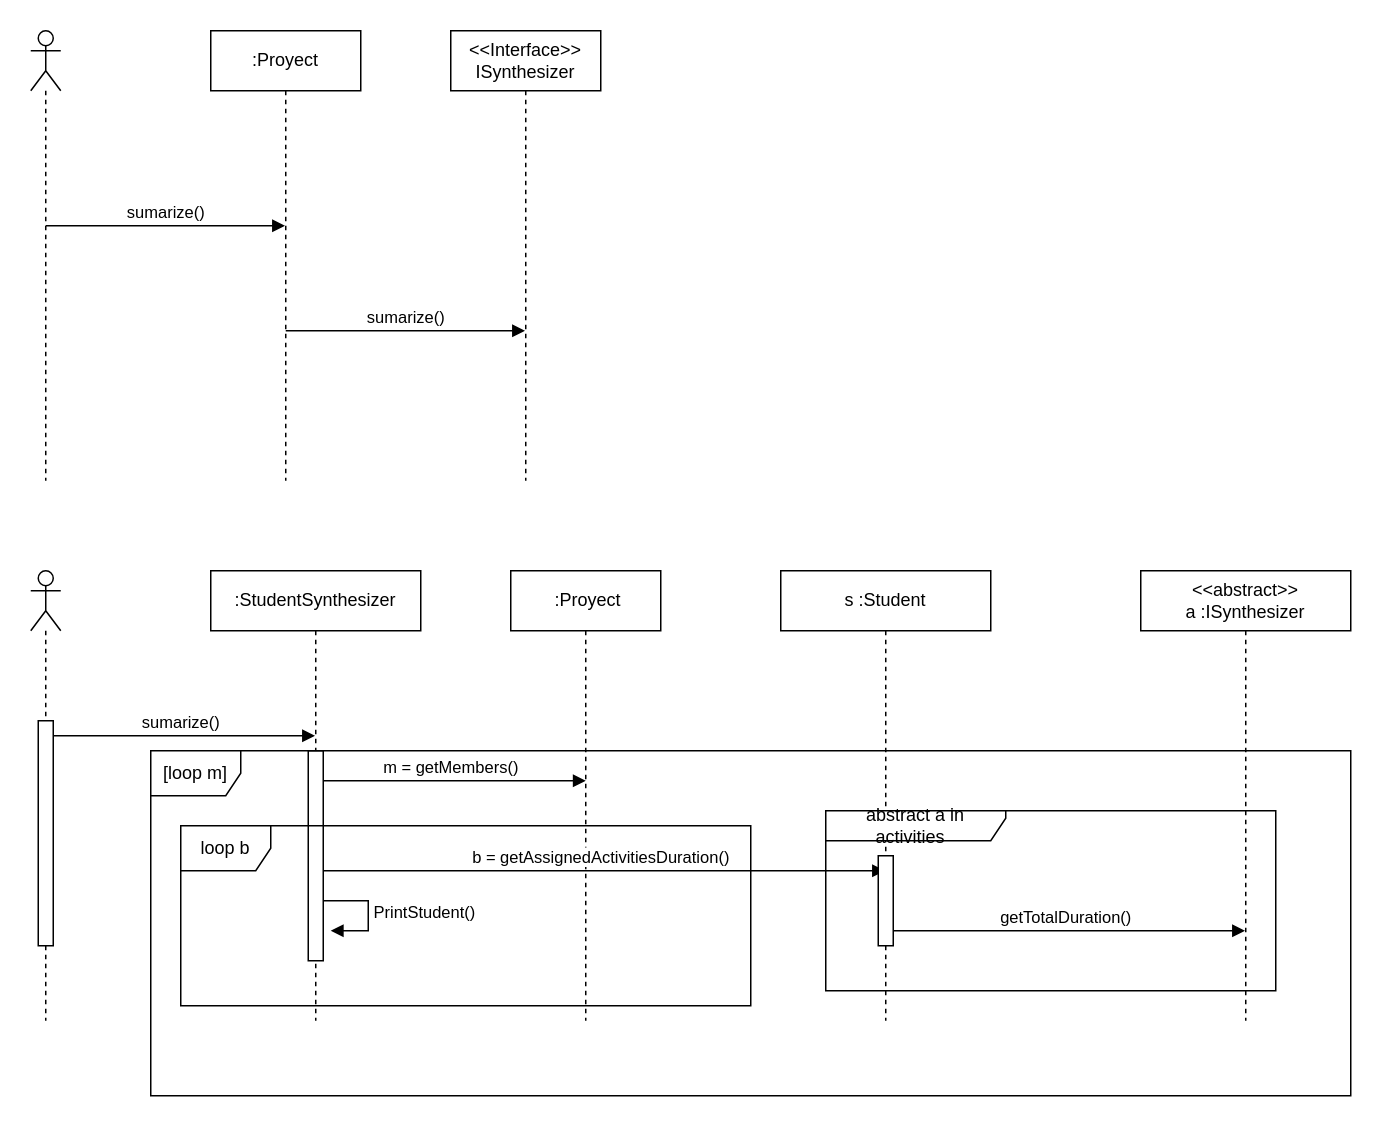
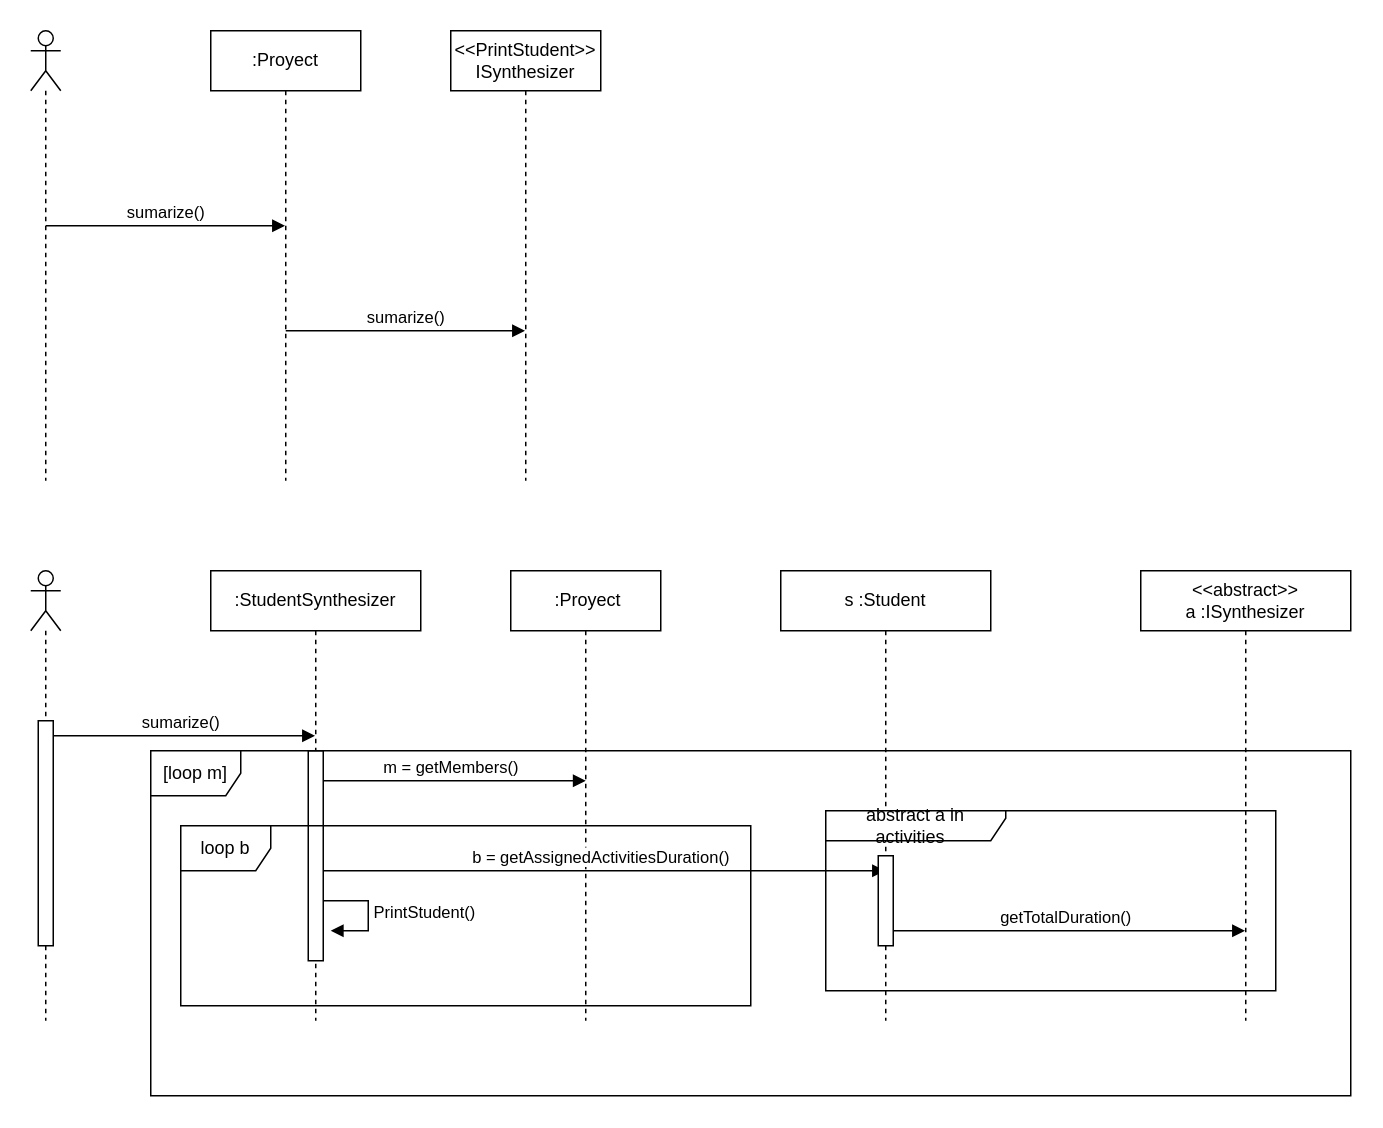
(526, 61) -> (526, 61)
